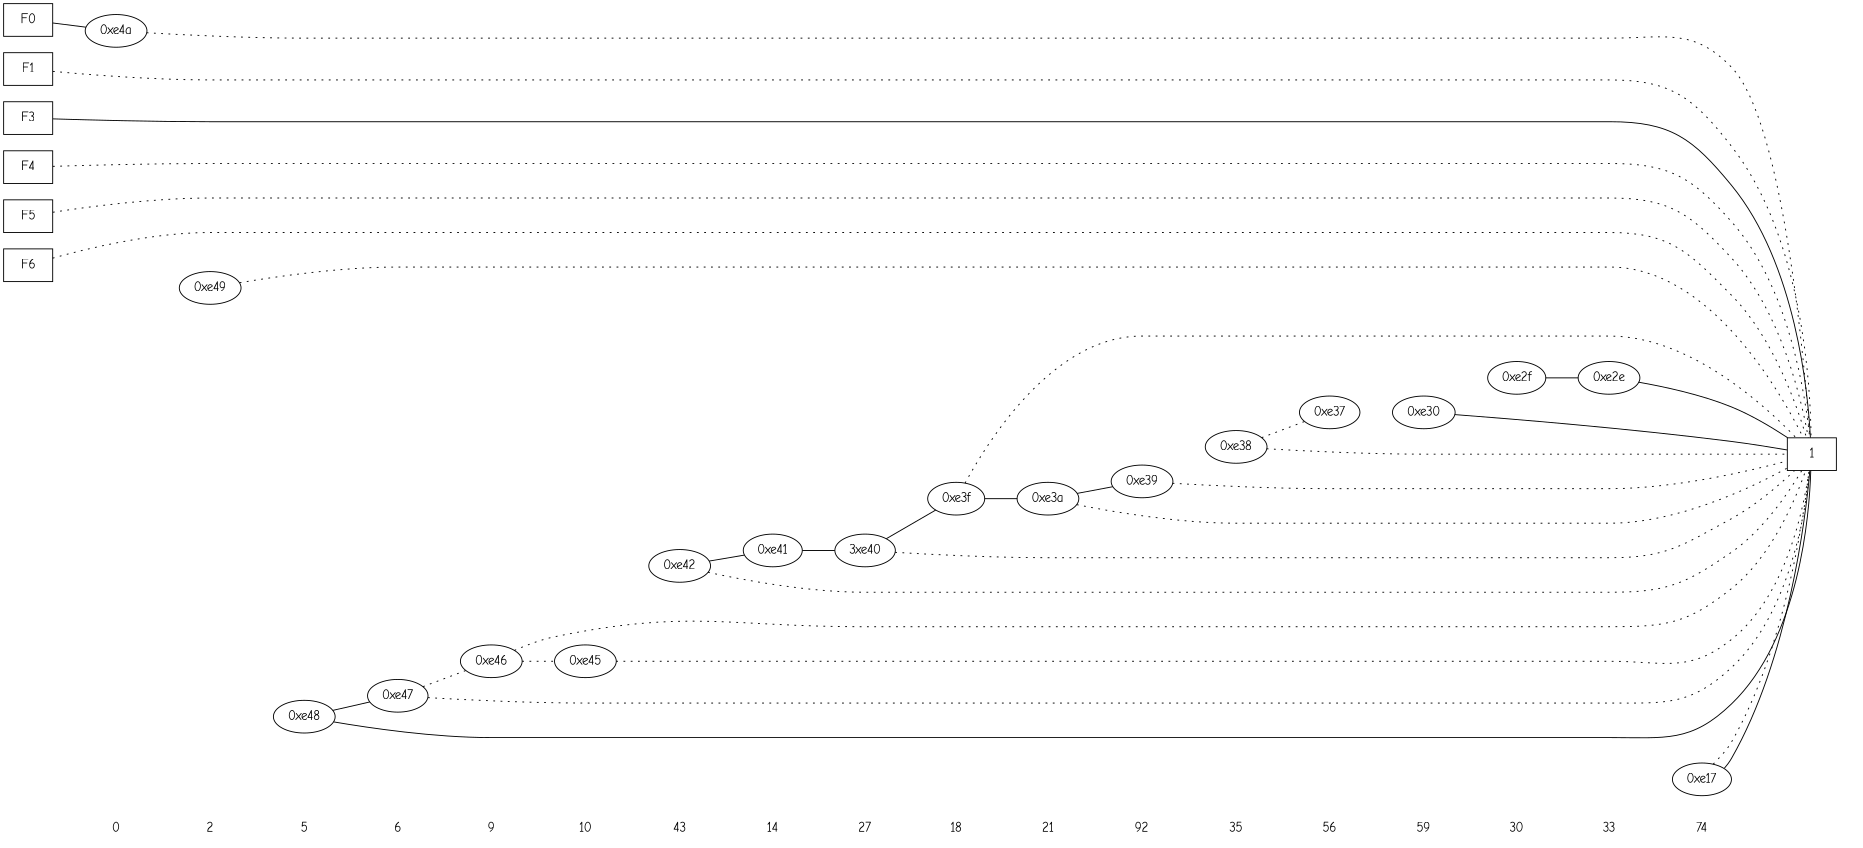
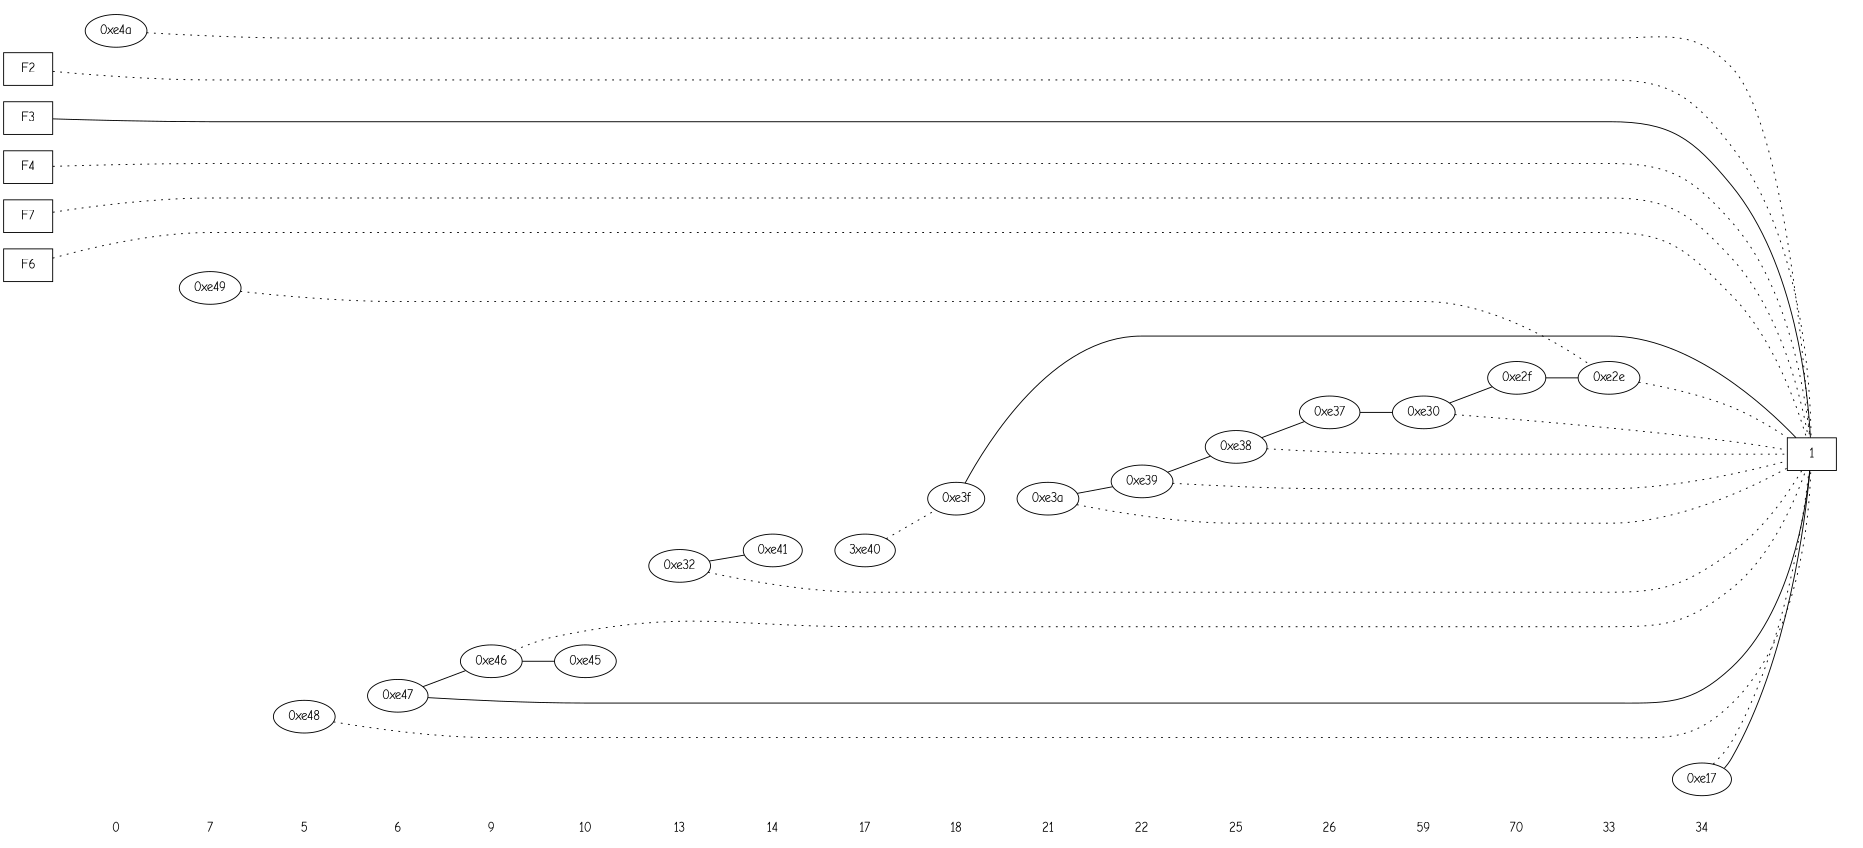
(28, 20) -> none
(28, 69) -> (28, 69)
(28, 216) -> (28, 216)
(1059, 267) -> (922, 302)
(1364, 336) -> (1364, 336)
none -> (1471, 395)
(1716, 401) -> (1716, 401)
none -> (1376, 412)
(1621, 429) -> (1621, 429)
(1283, 430) -> (1283, 430)
none -> (1189, 464)
(1001, 499) -> none
(911, 524) -> (911, 524)
(819, 550) -> none
(1357, 558) -> none
(680, 566) -> (680, 566)
(538, 661) -> (538, 661)
(1272, 661) -> none
(444, 679) -> (444, 679)
(1192, 703) -> (1192, 703)
(351, 706) -> none
(1163, 738) -> (1163, 738)
(210, 828) -> (210, 828)
(680, 828) -> (680, 828)
(865, 828) -> (865, 828)
(1142, 828) -> (1142, 828)
(1236, 828) -> (1236, 828)
(1330, 828) -> (1330, 828)
(1517, 828) -> (1517, 828)
(1702, 828) -> (1702, 828)
